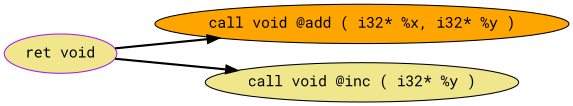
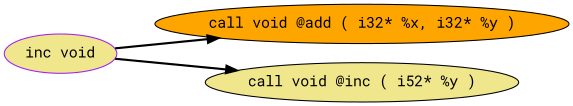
(61, 54) -> (61, 54)
(362, 82) -> (362, 82)
